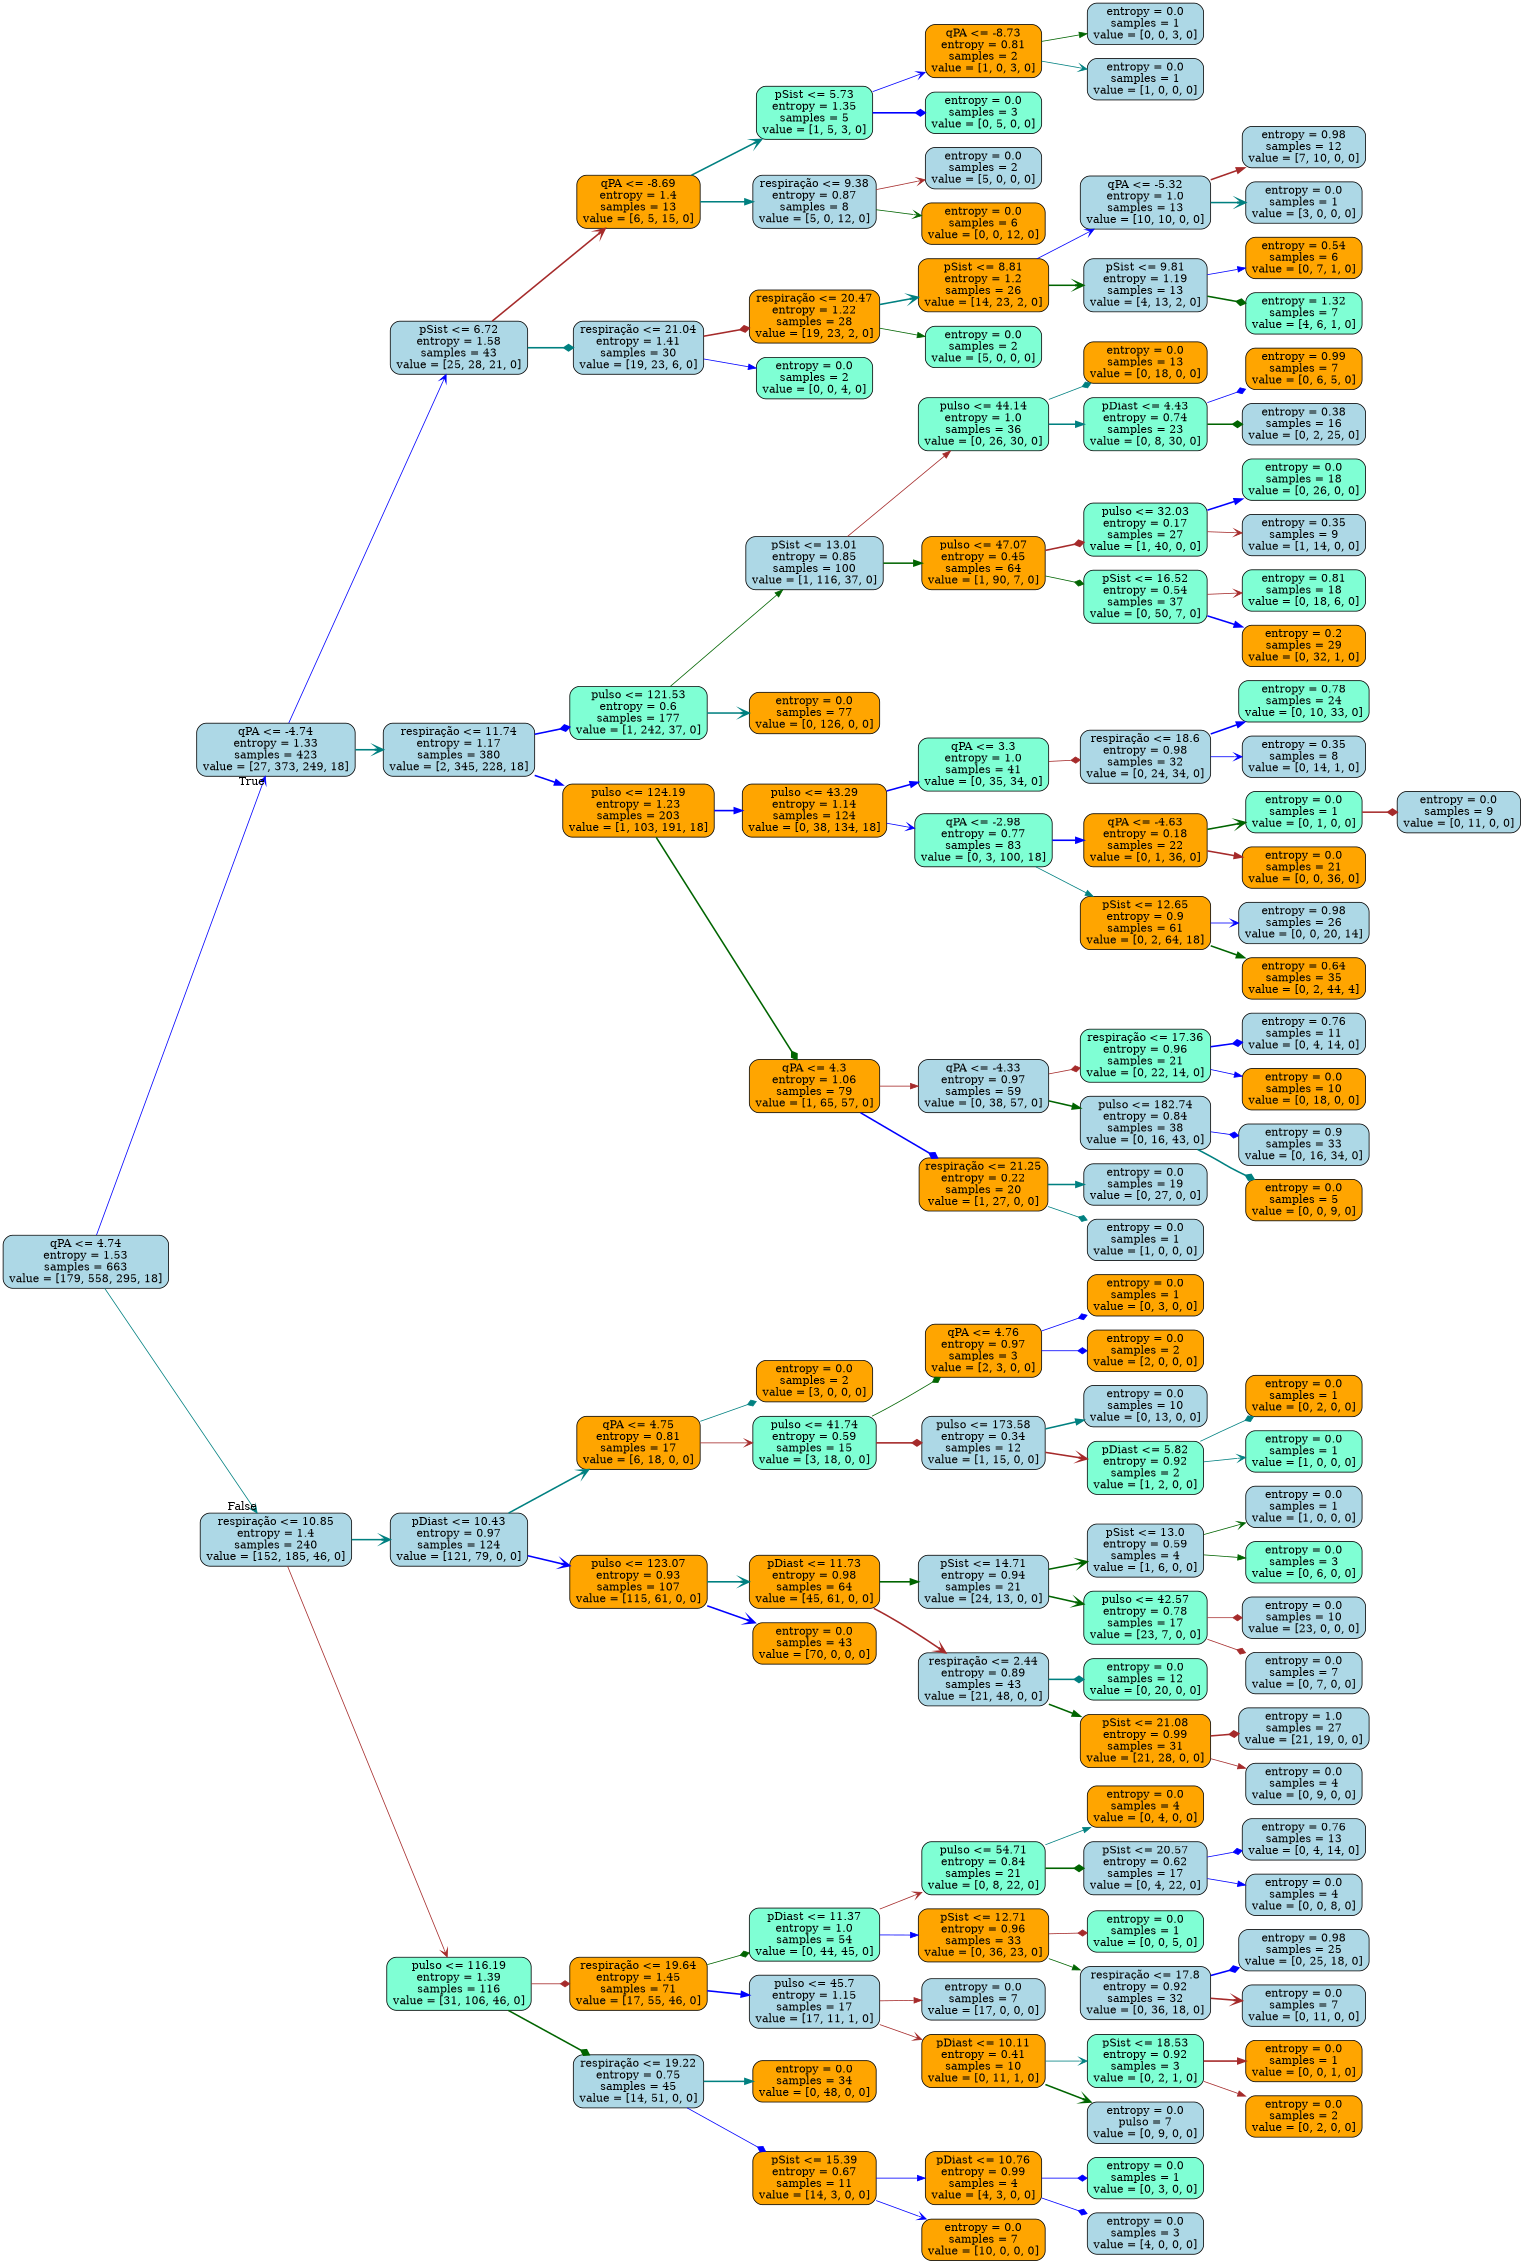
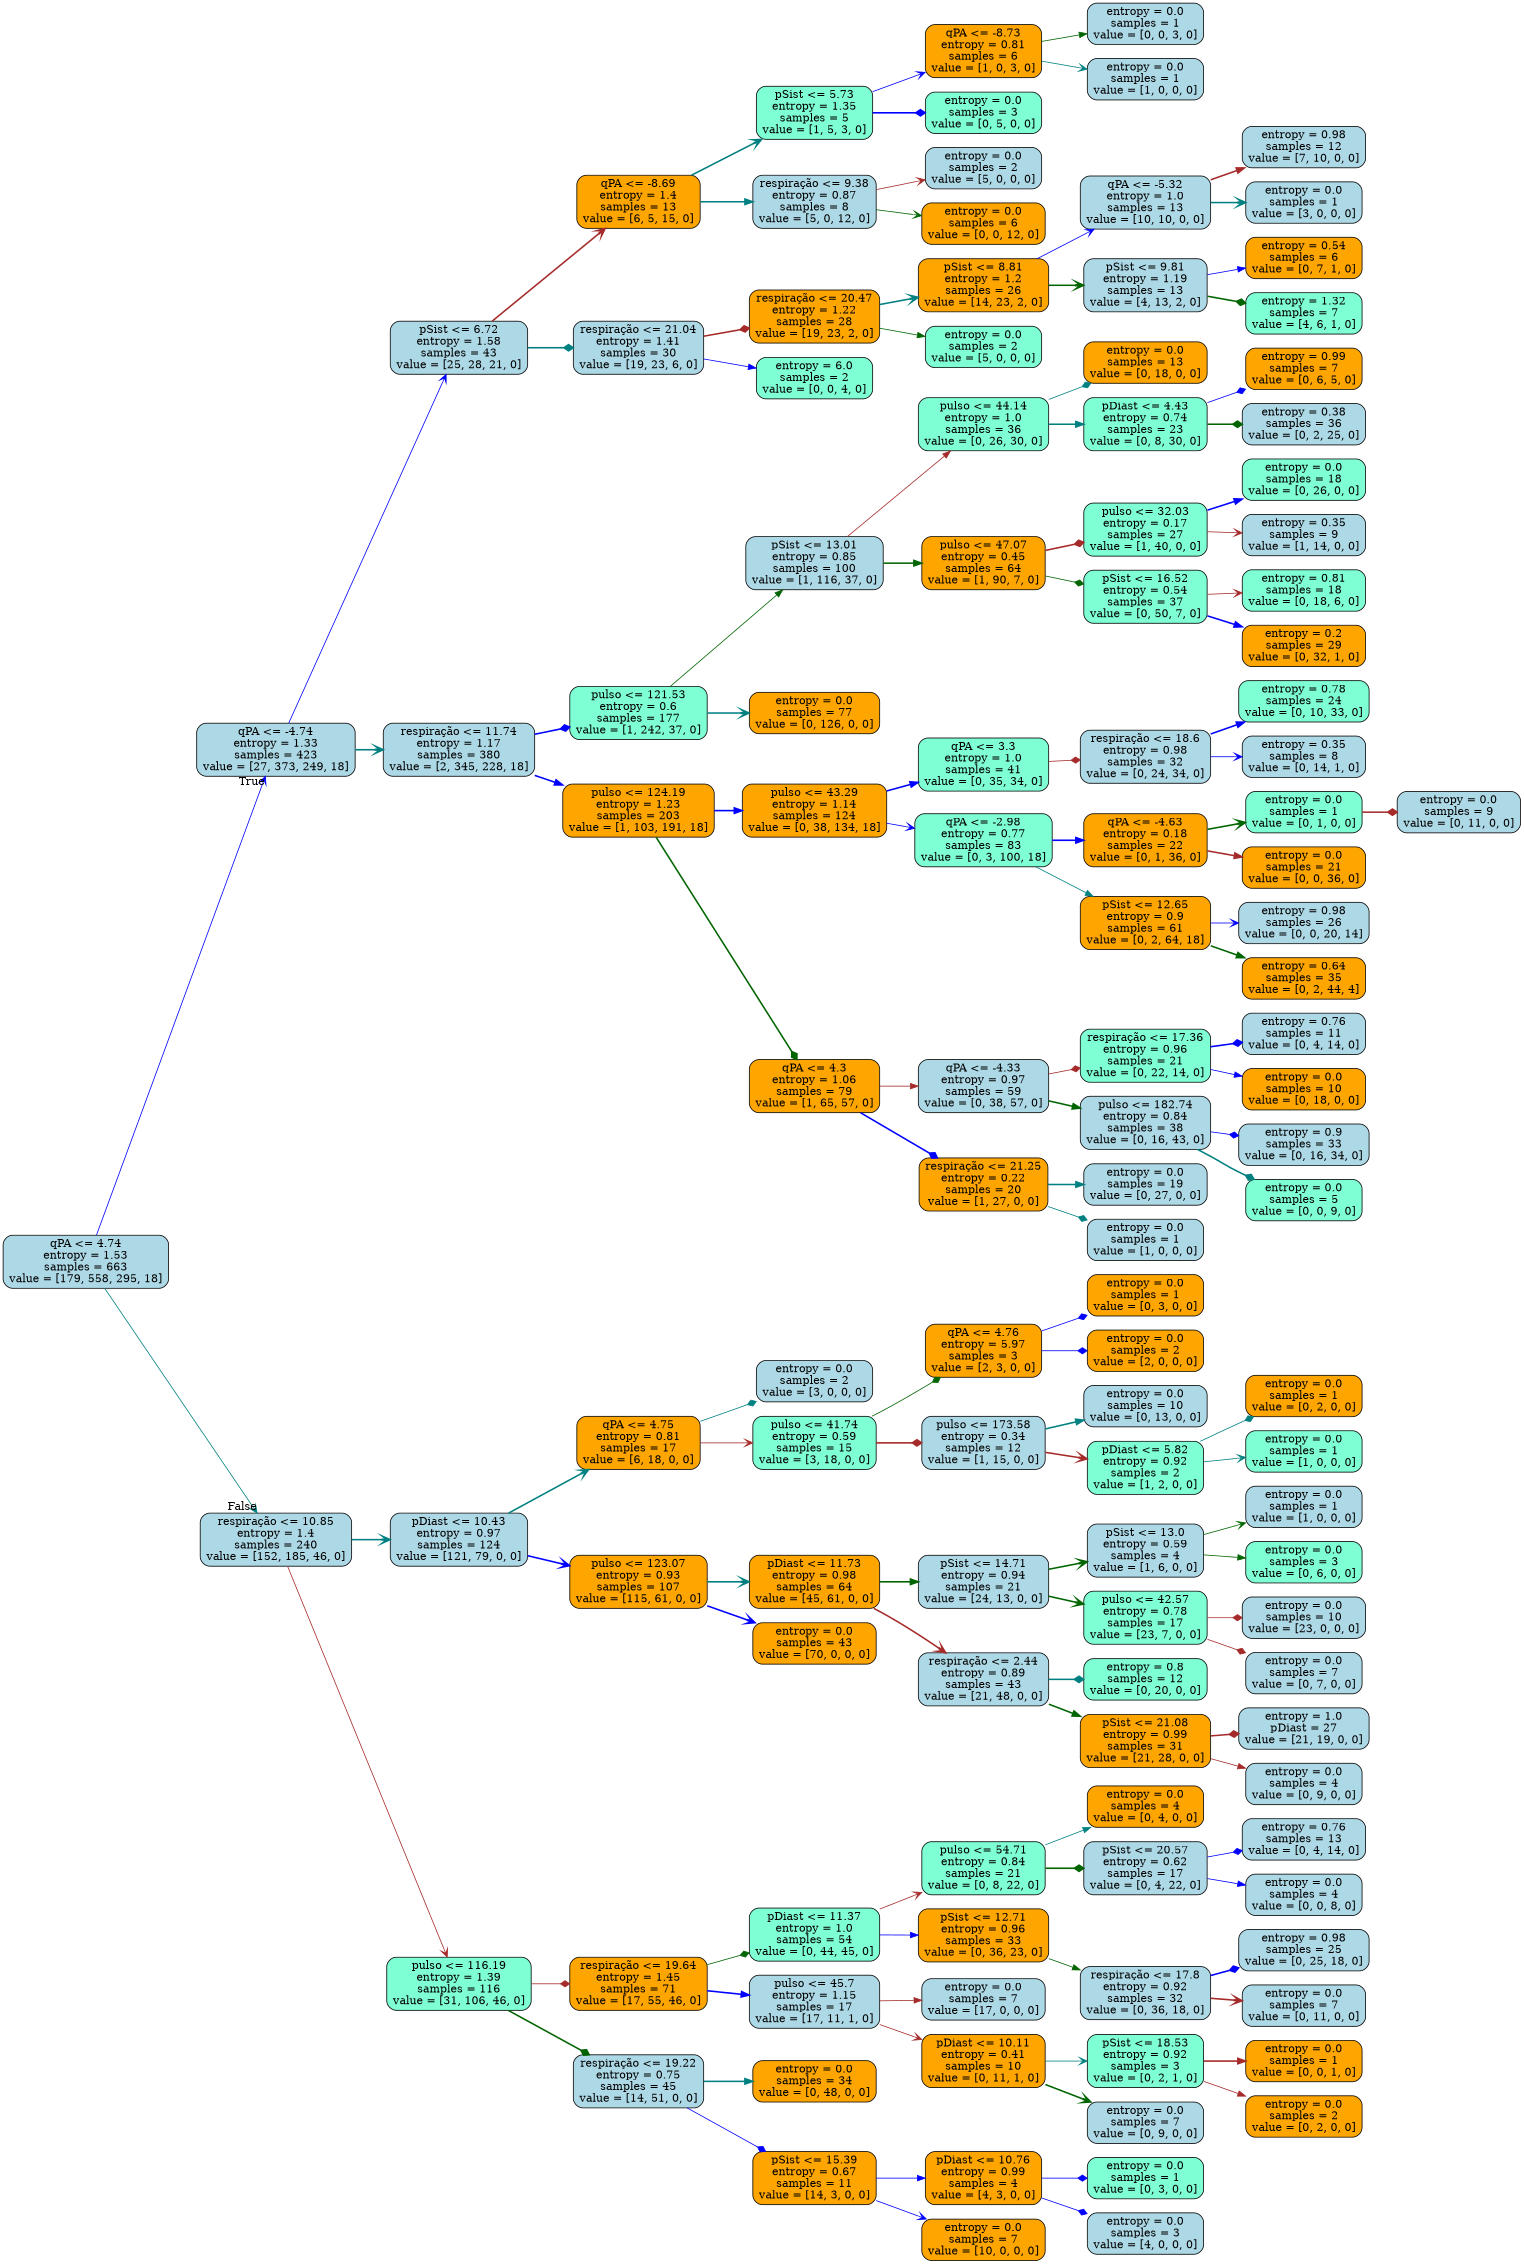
(984, 51) -> (984, 51)
(815, 378) -> (815, 378)
(1304, 424) -> (1304, 424)
(1304, 1200) -> (1304, 1200)
(984, 1351) -> (984, 1351)
(815, 1381) -> (815, 1381)
(1145, 1679) -> (1145, 1679)
(1304, 1729) -> (1304, 1729)
(1145, 1931) -> none
(1145, 2123) -> (1145, 2123)
